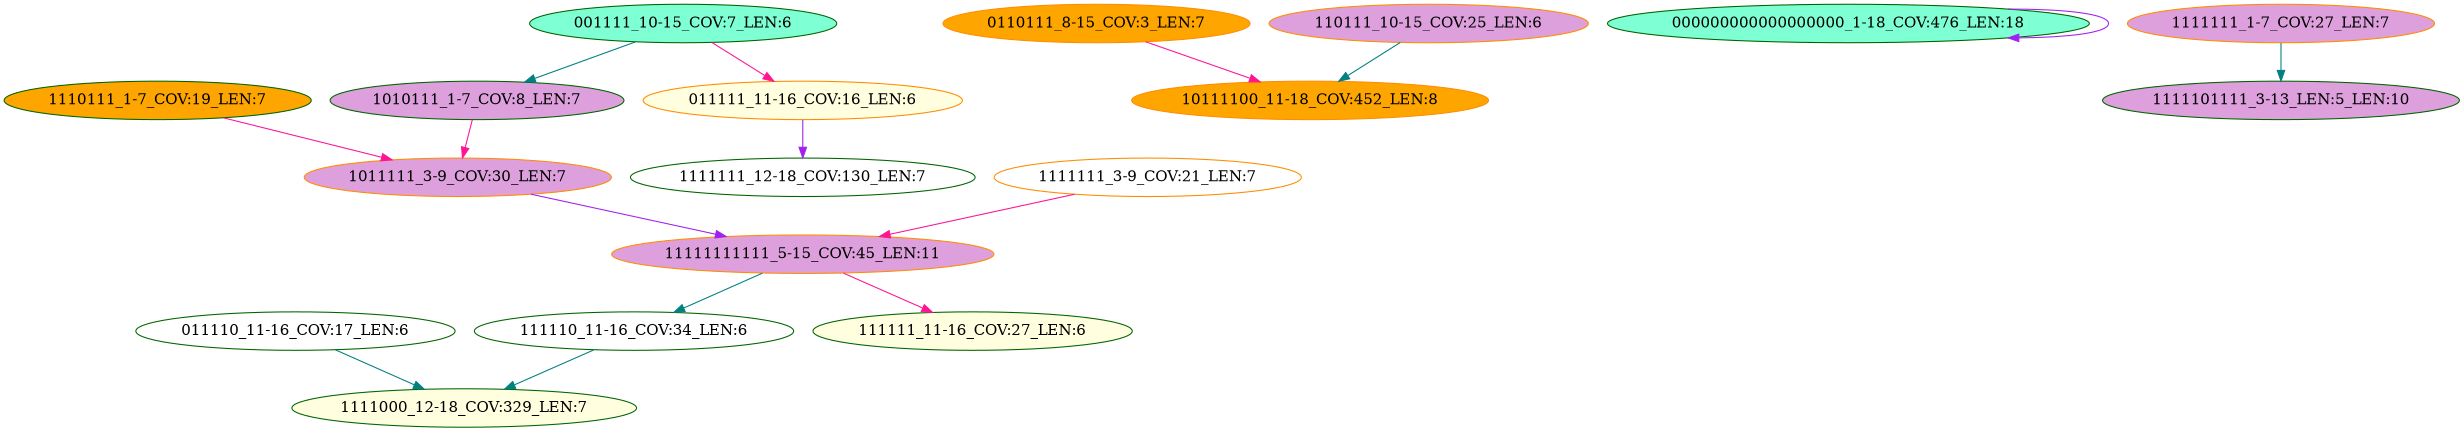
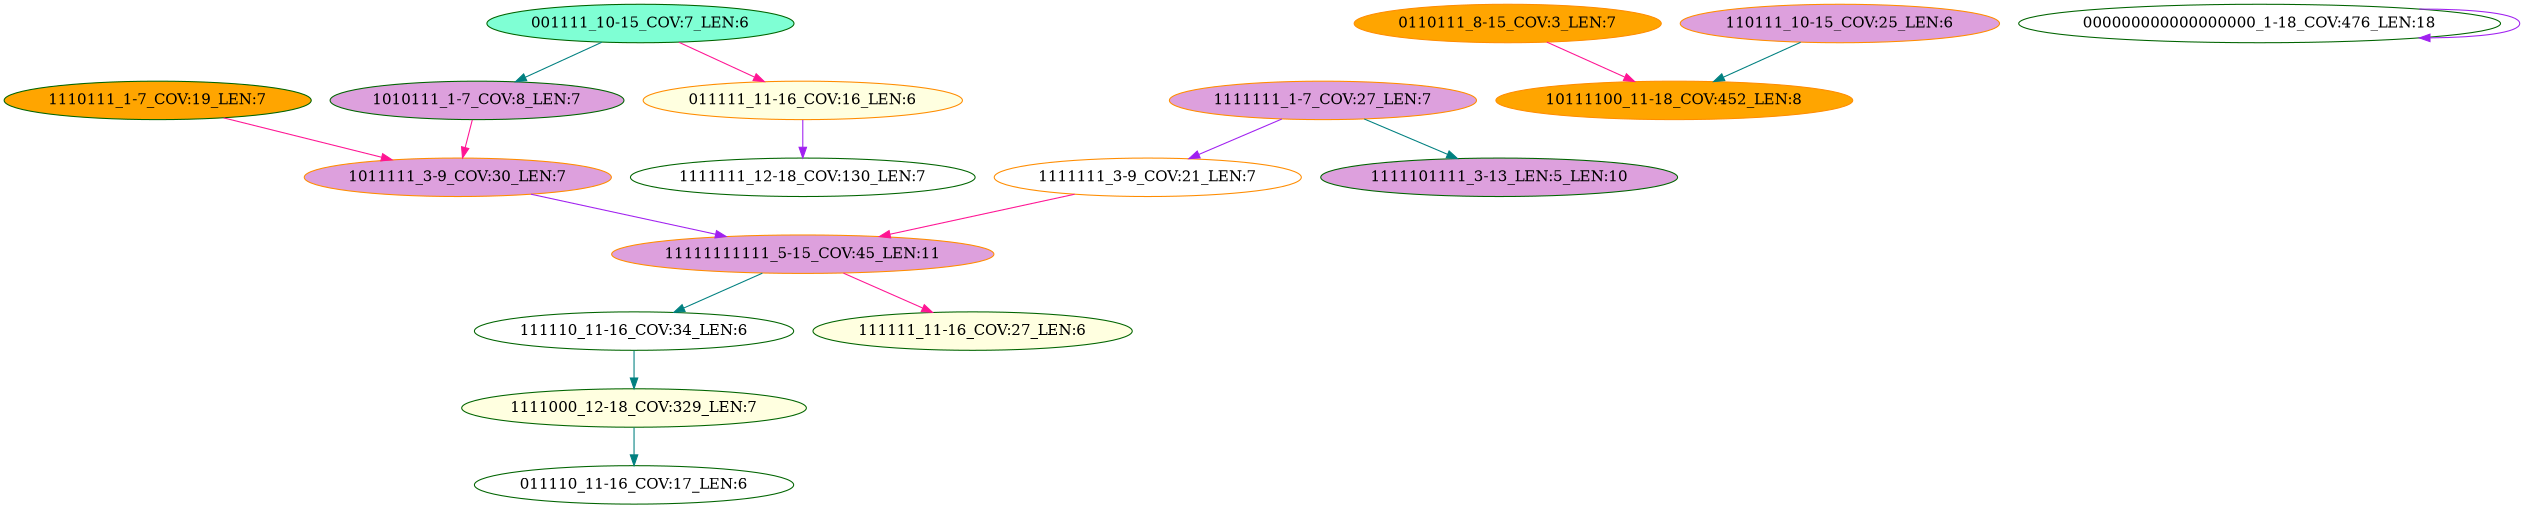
(1848, 23) -> (2260, 23)
none -> (1240, 137)
(375, 367) -> (634, 441)
